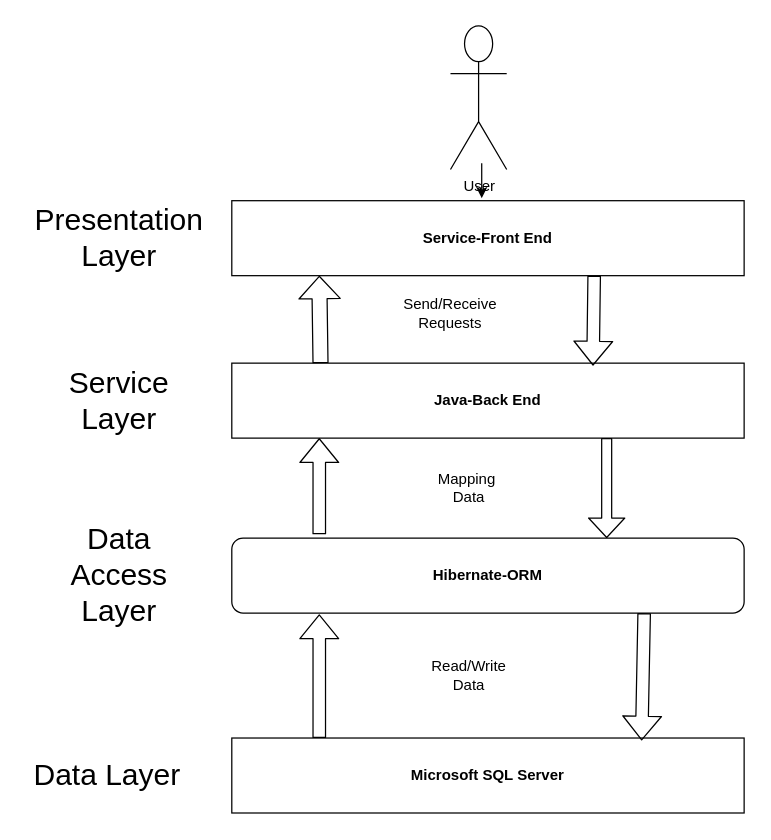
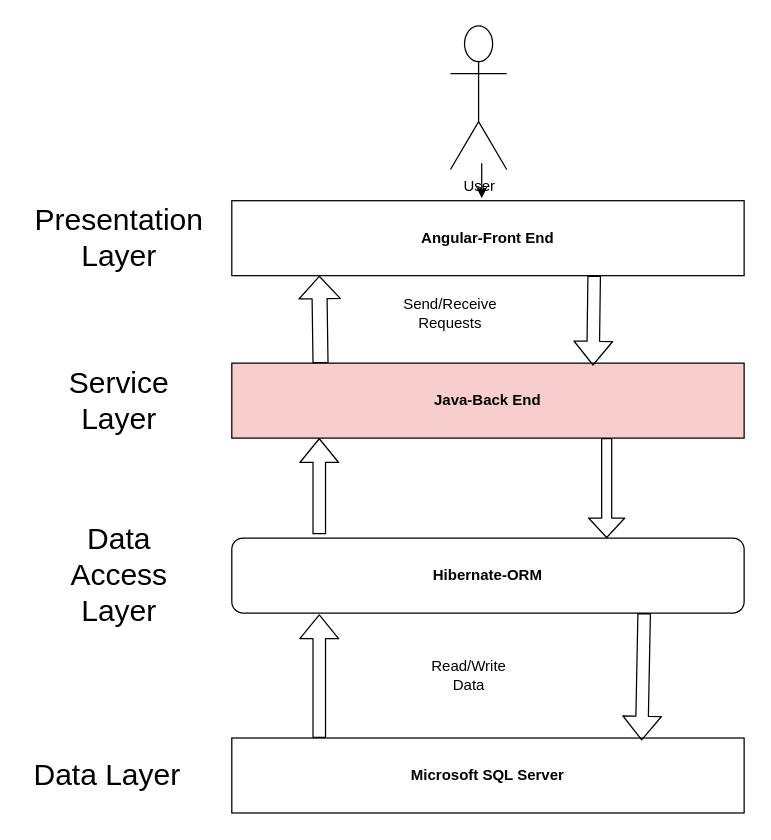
(488, 238) -> (488, 238)
(488, 401) -> (488, 401)
(469, 488) -> none
